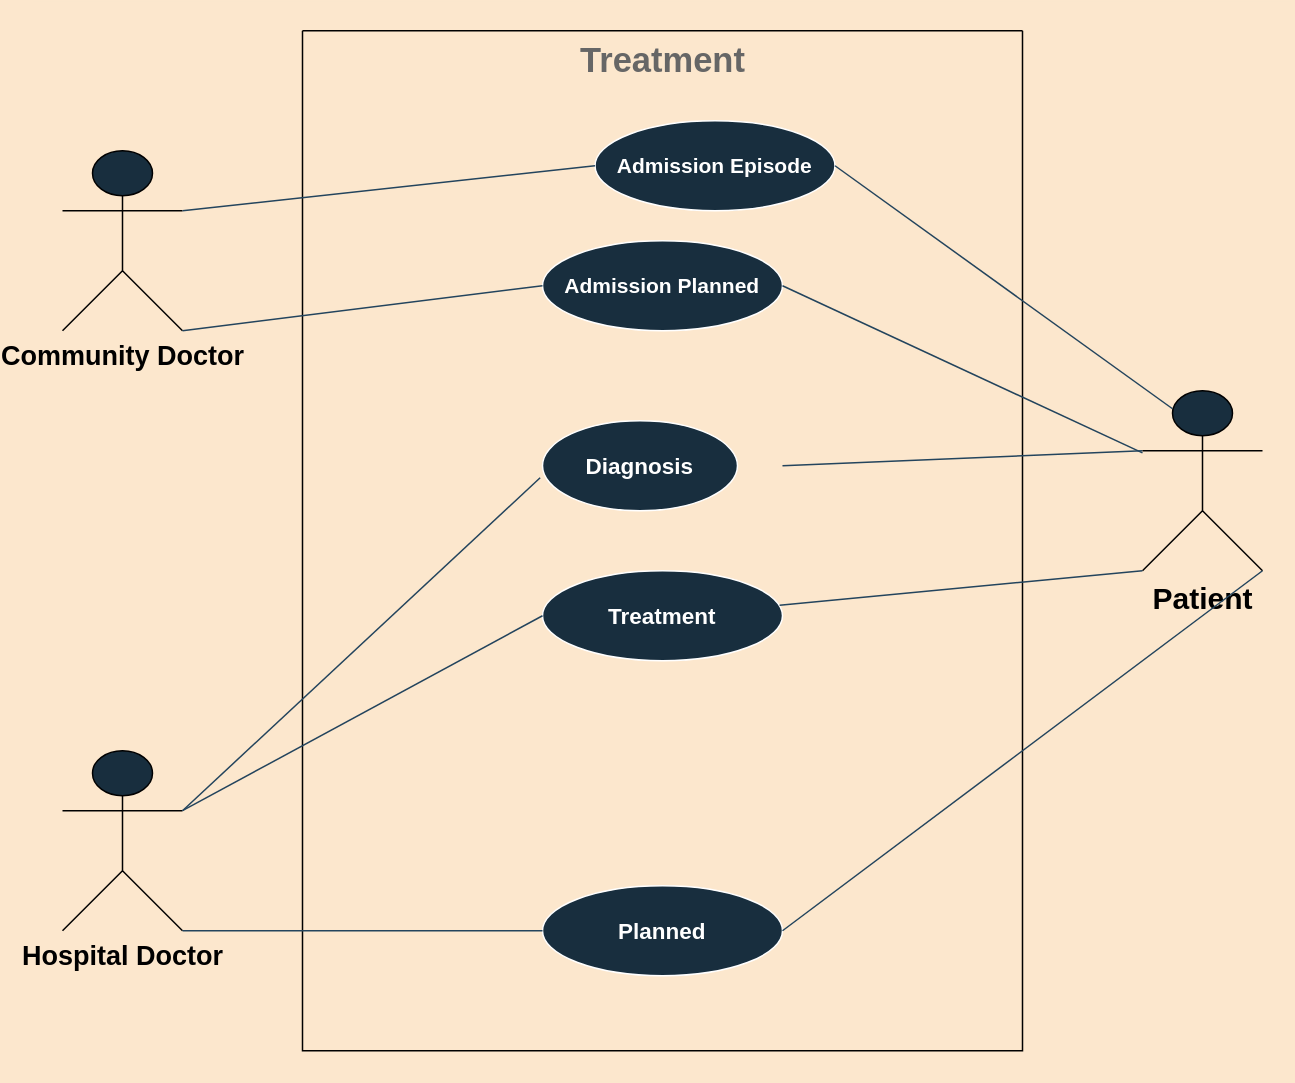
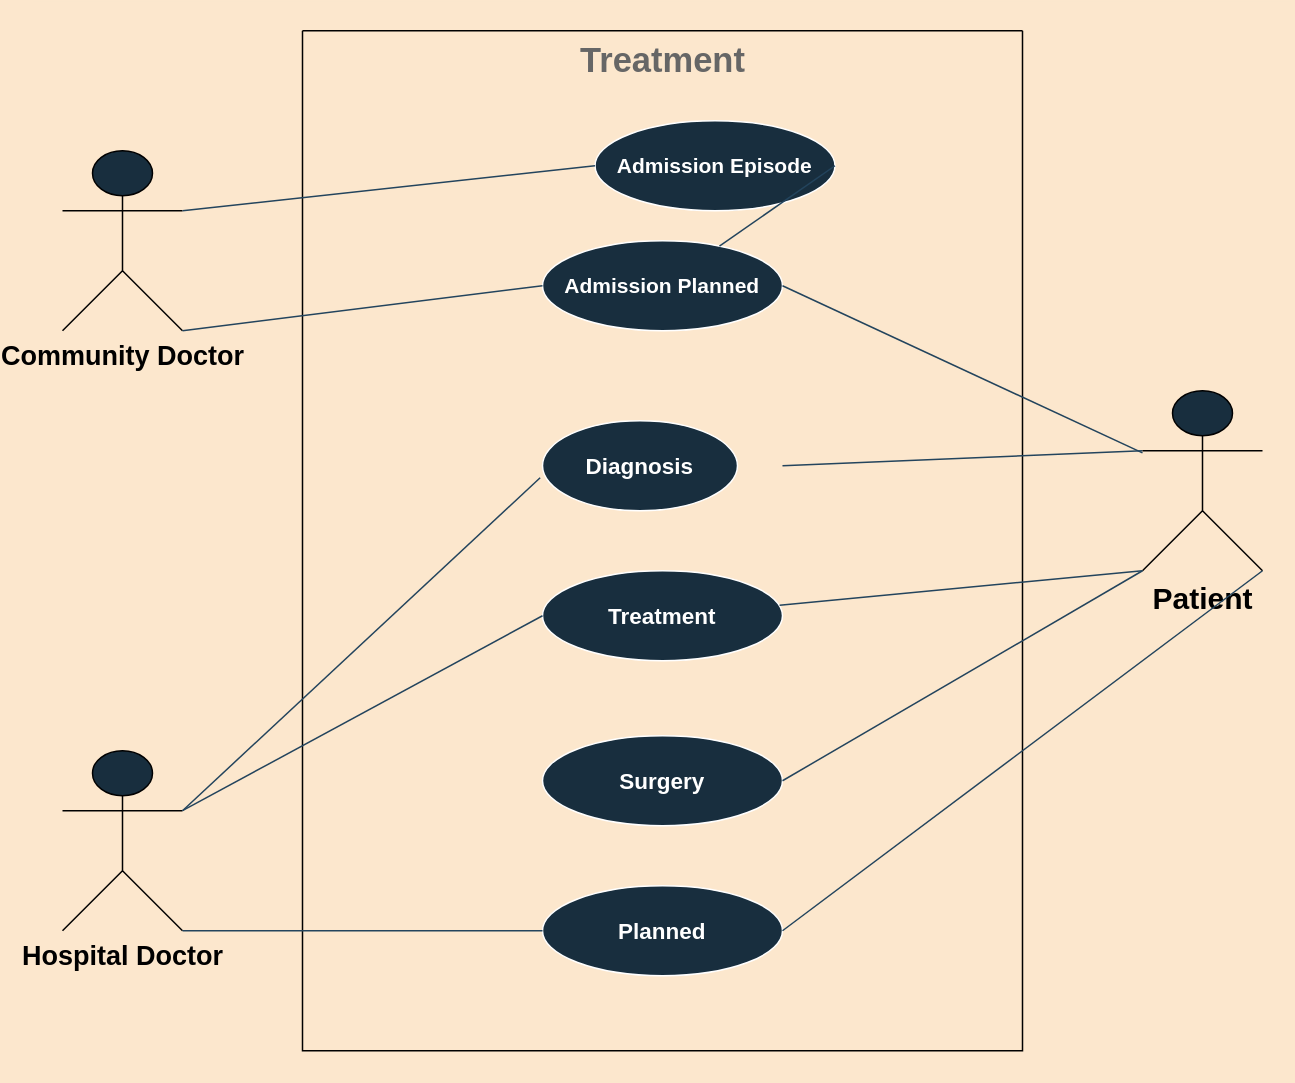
(1003, 287) -> (752, 223)
none -> (961, 677)
none -> (662, 781)
